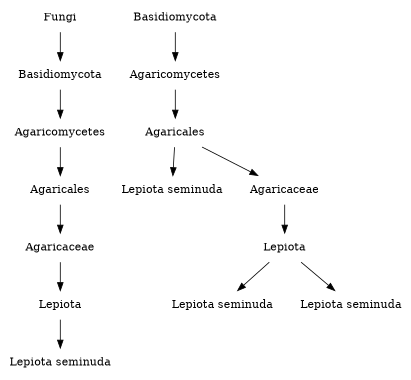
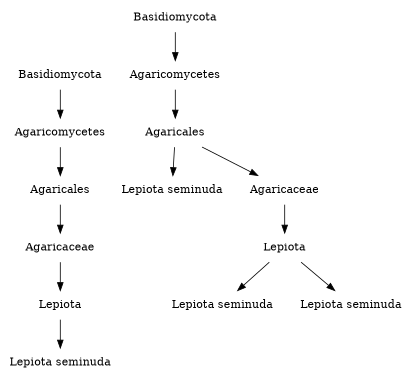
(60, 18) -> none
